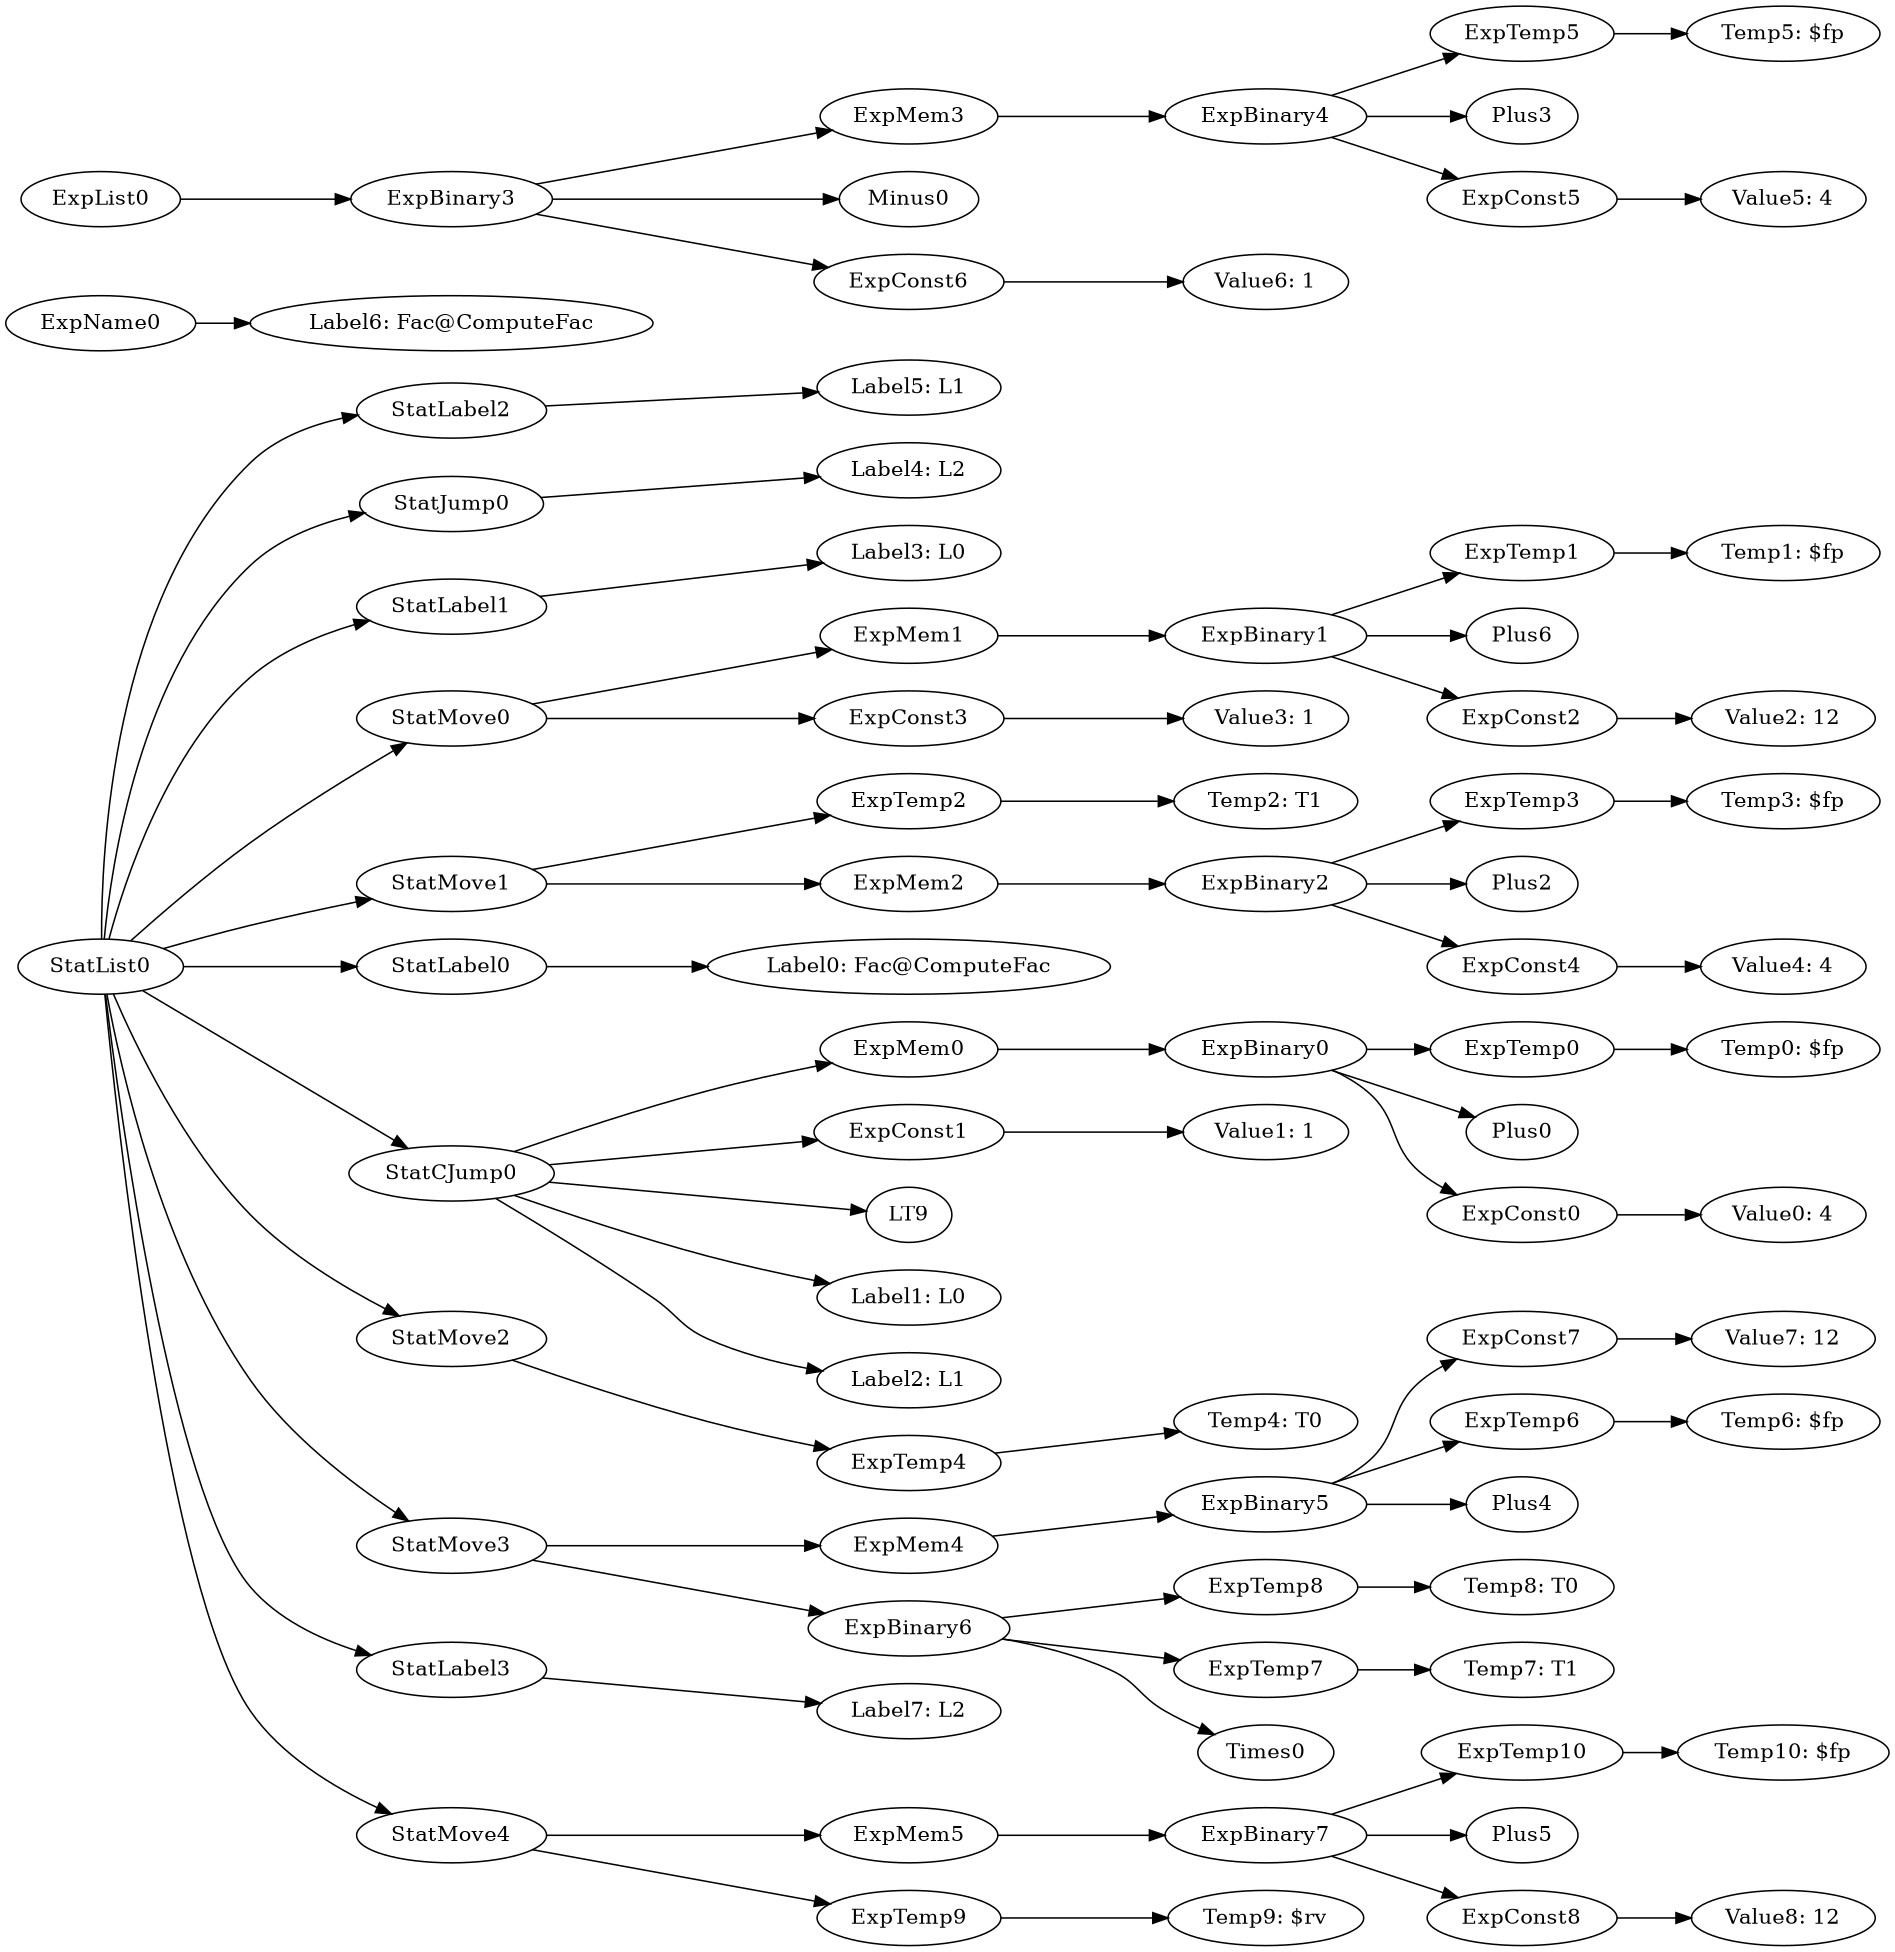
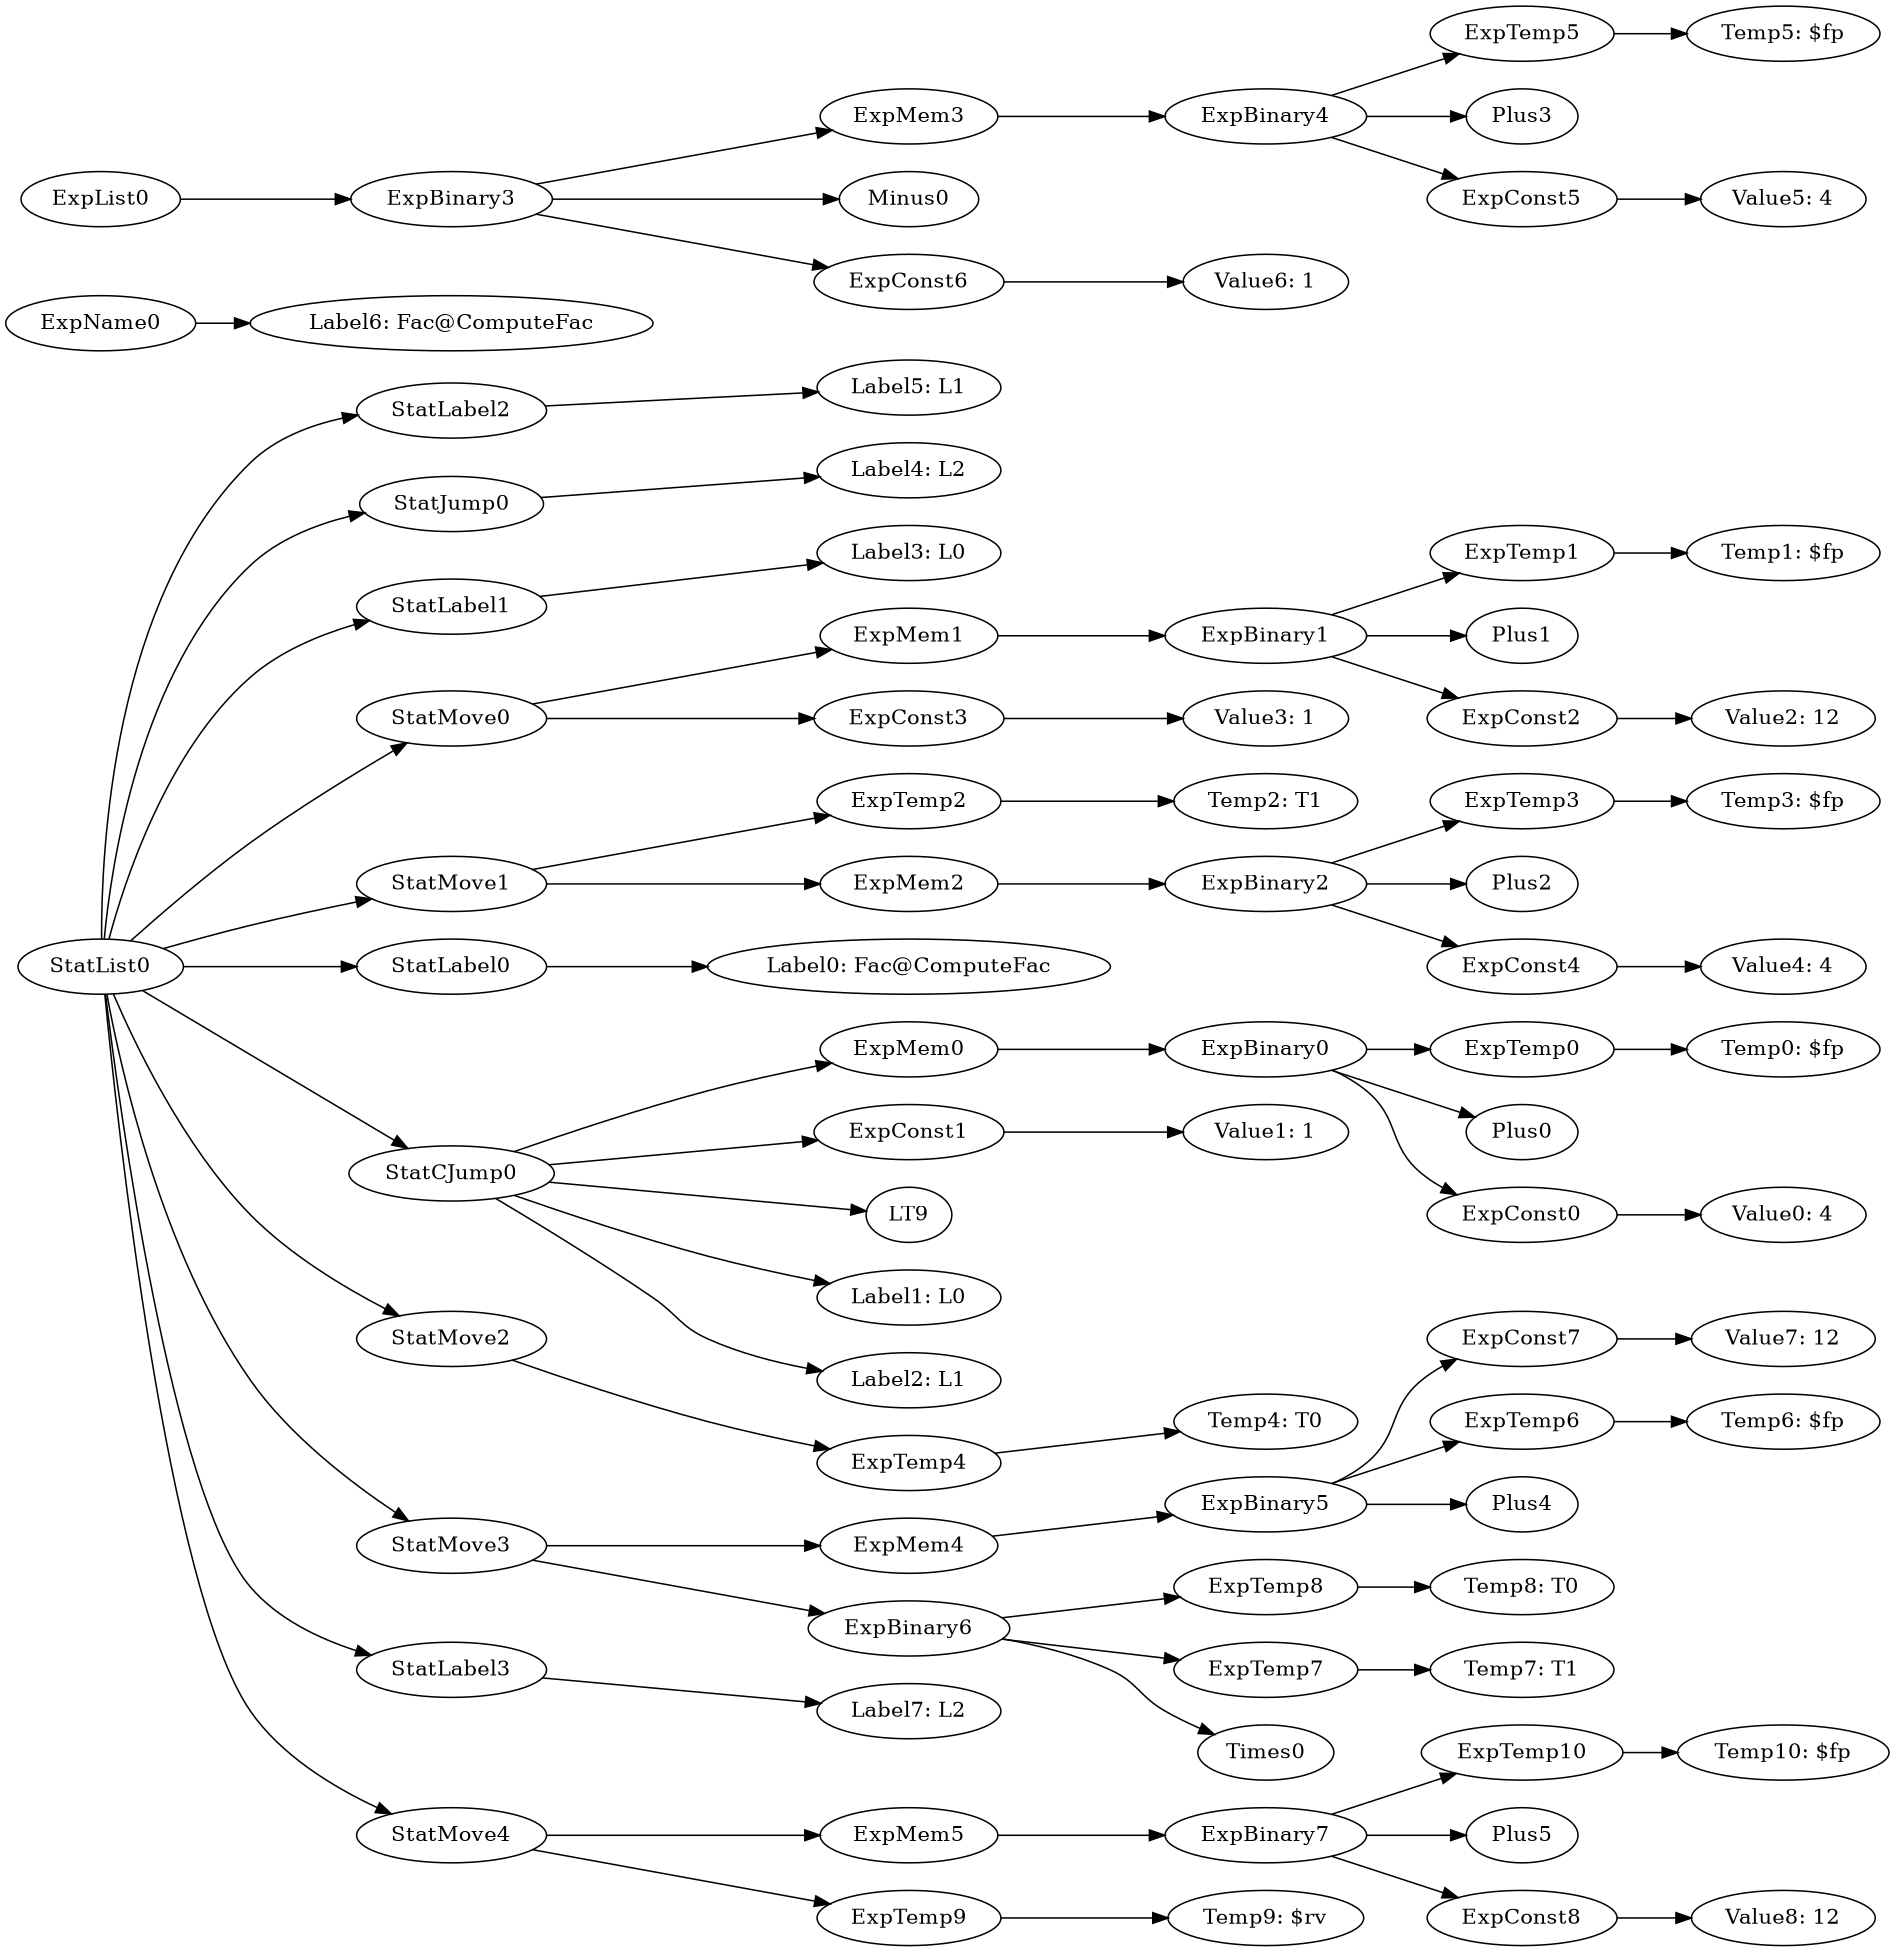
(1522, 636) -> (1522, 636)
